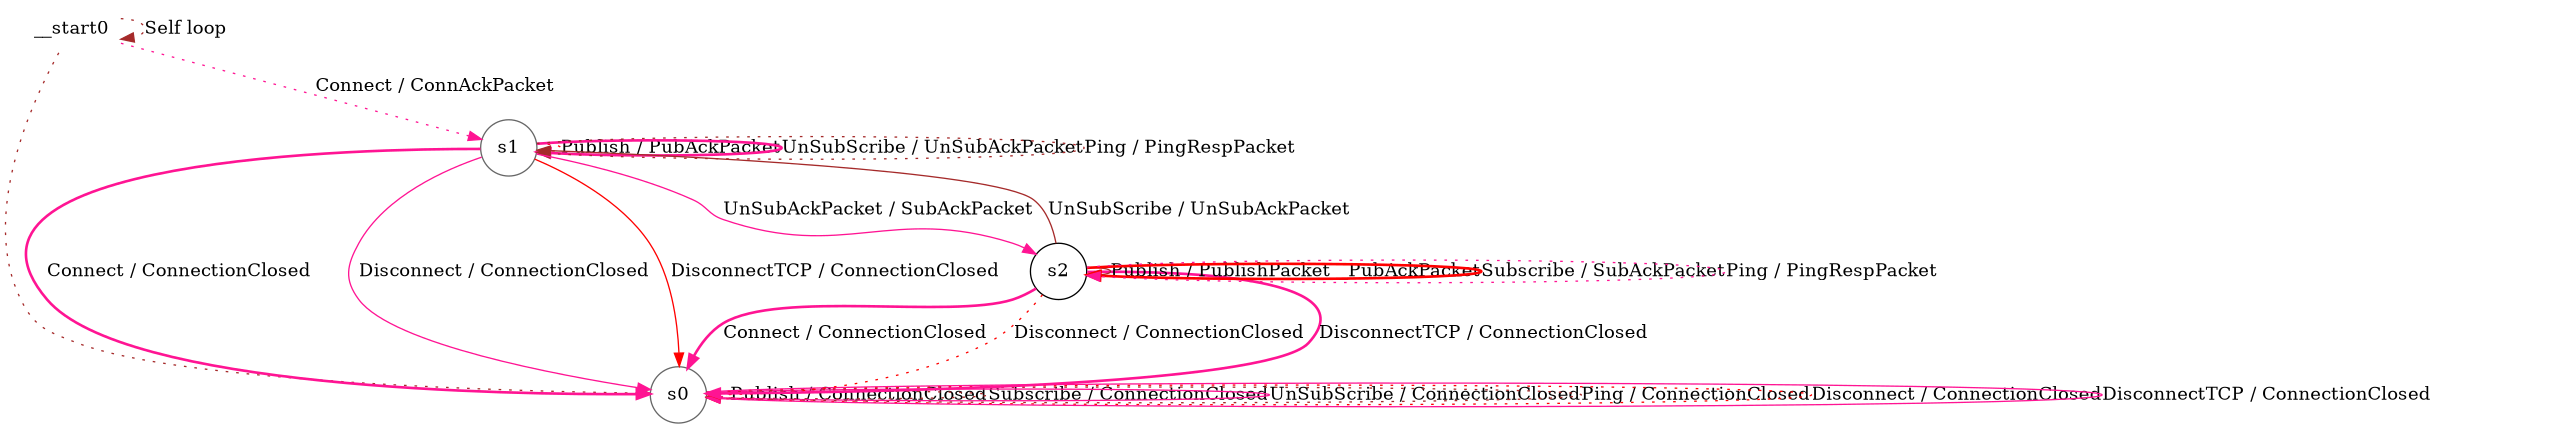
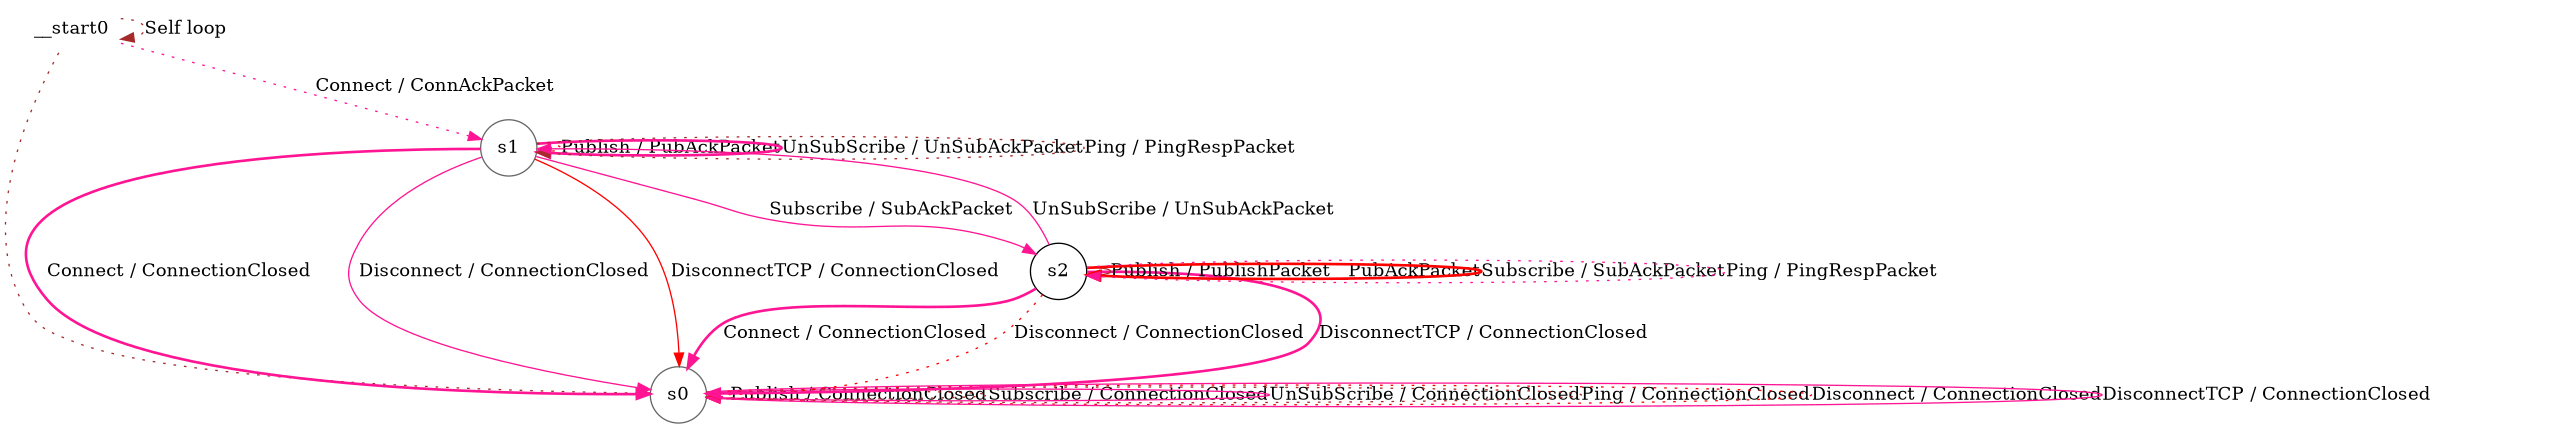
(845, 168) -> (892, 167)
(878, 210) -> (892, 210)
